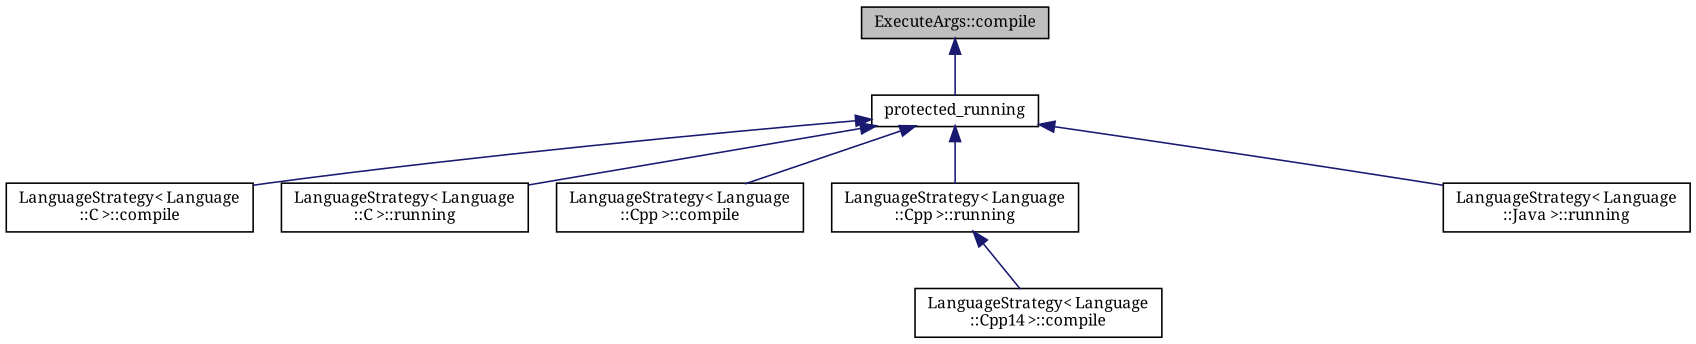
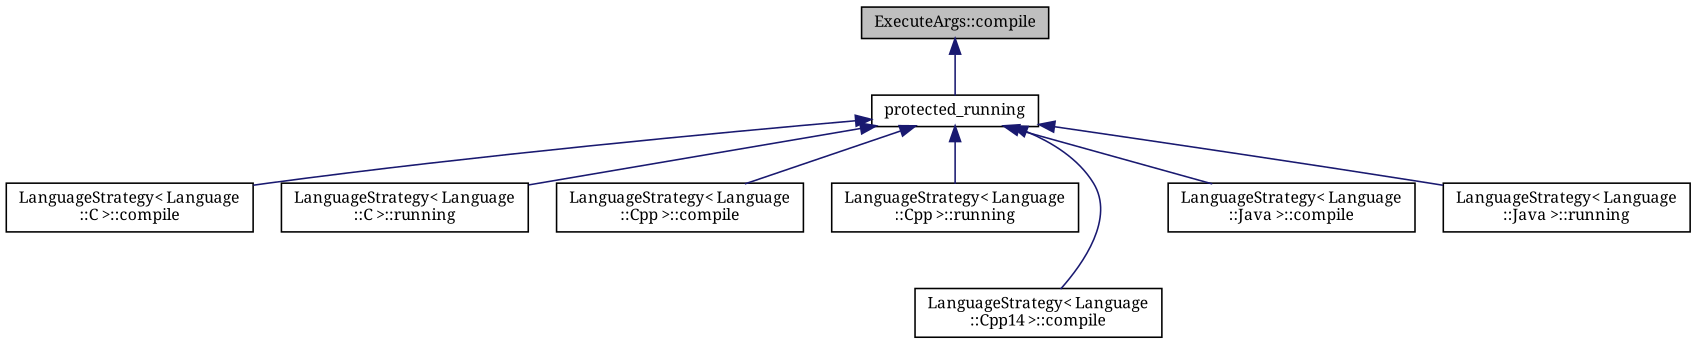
none -> (1292, 208)
(1002, 266) -> (1099, 198)
